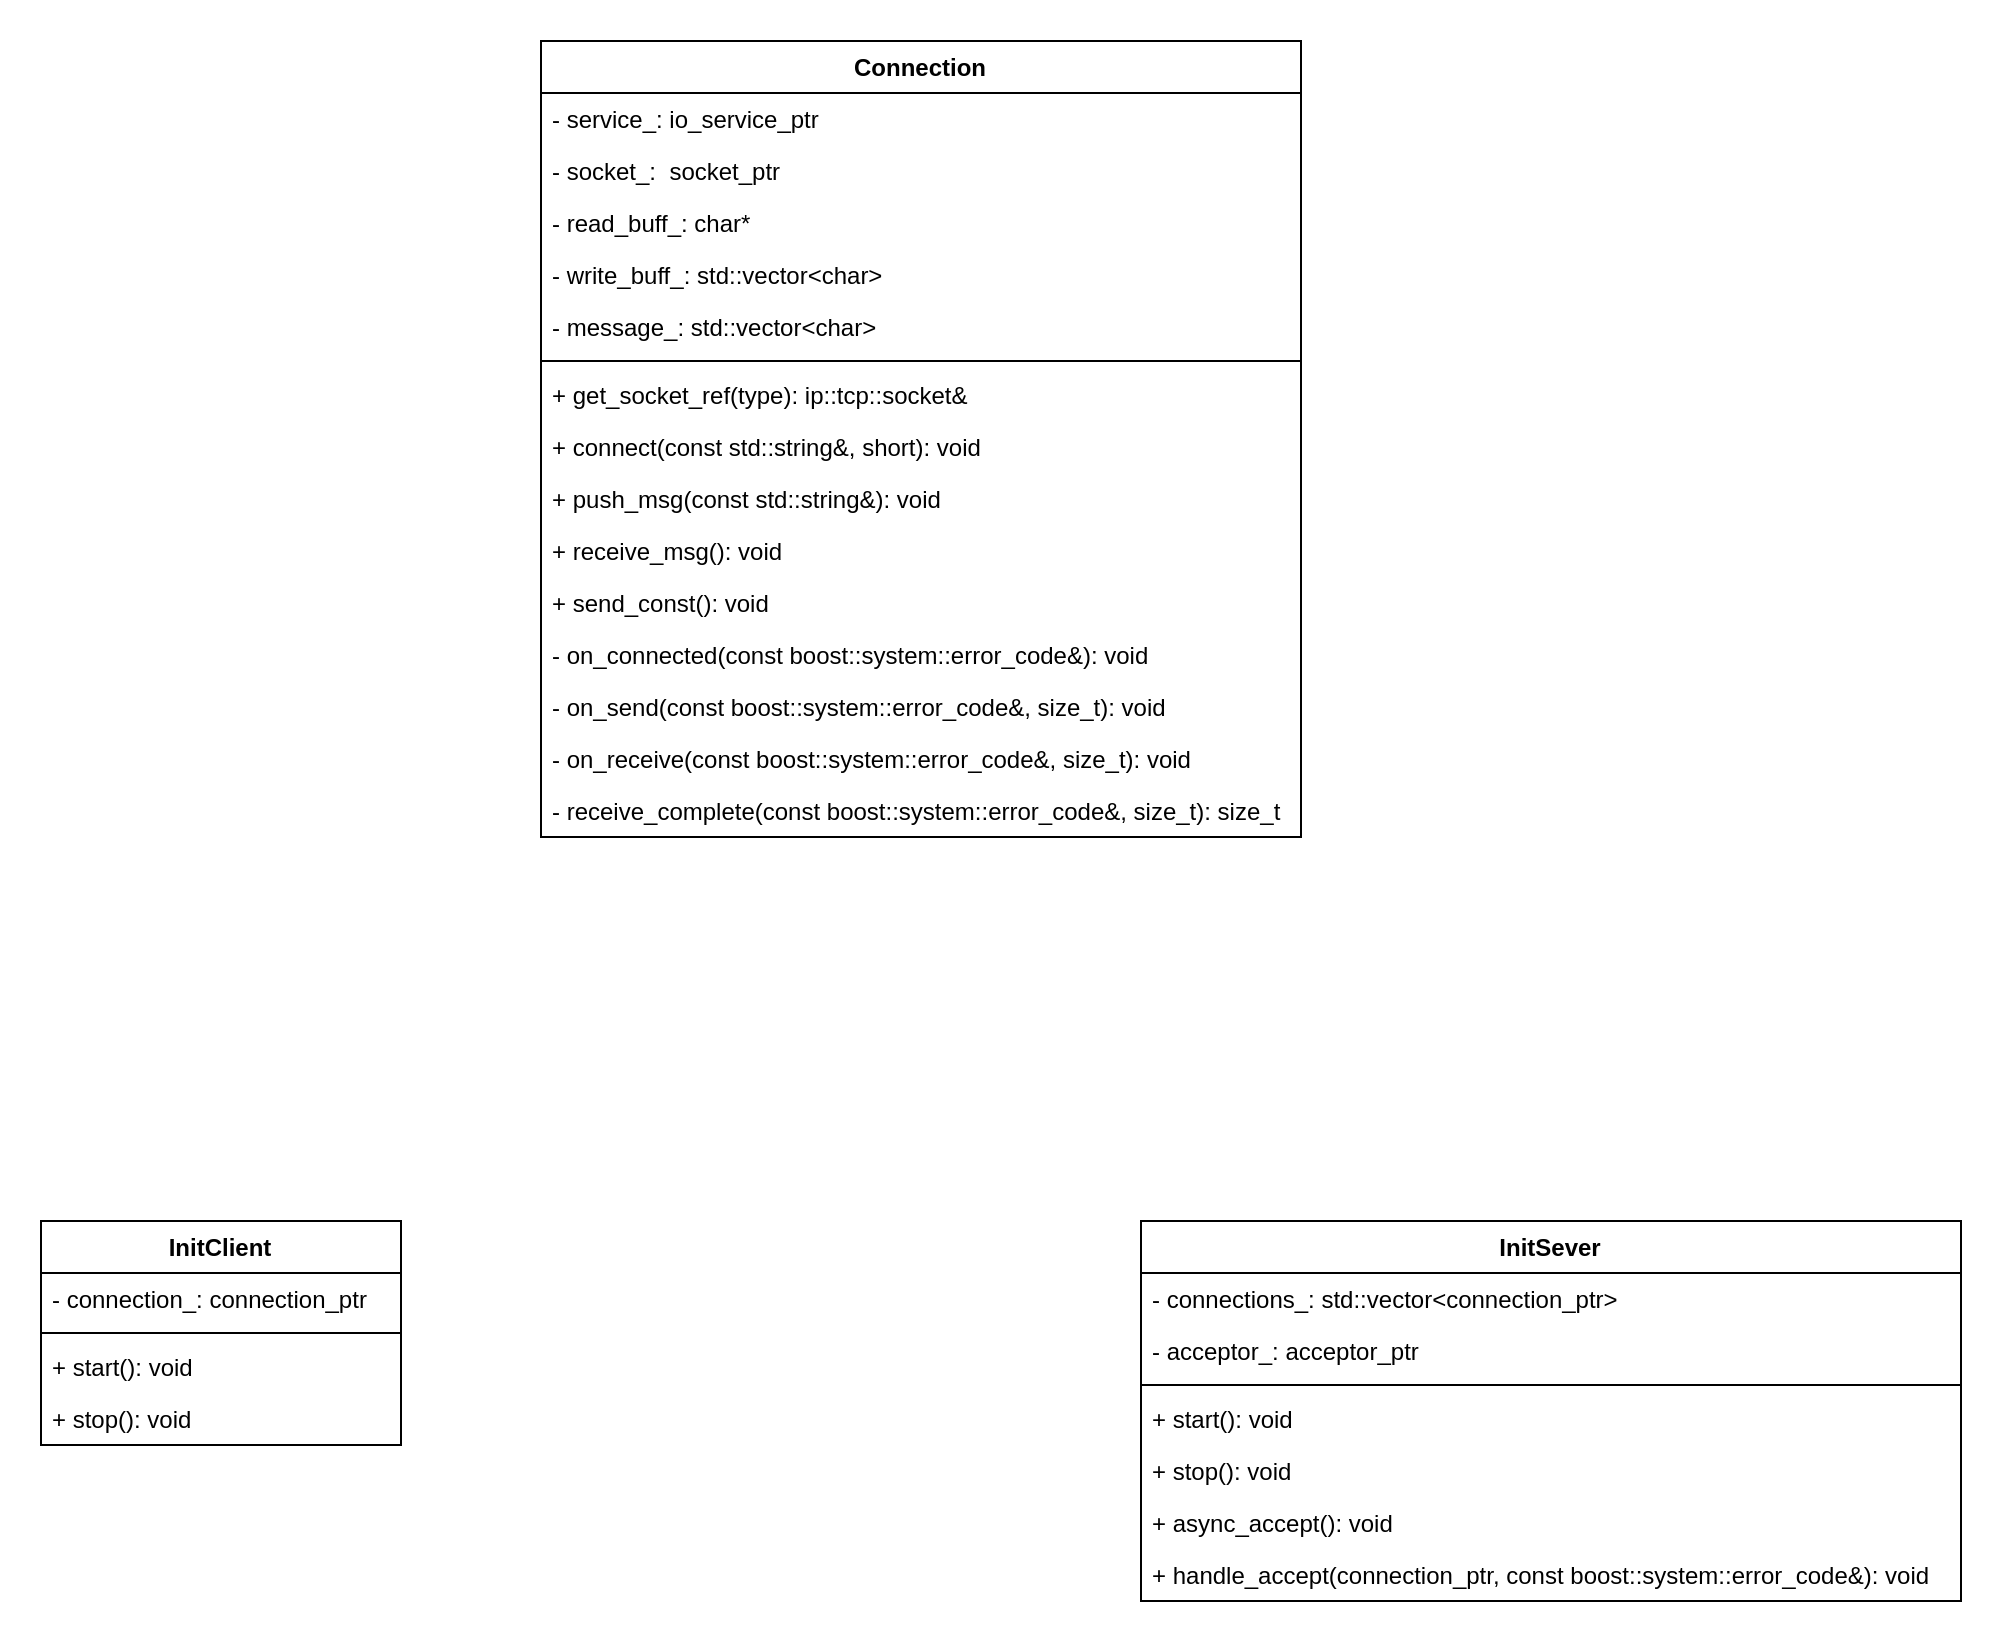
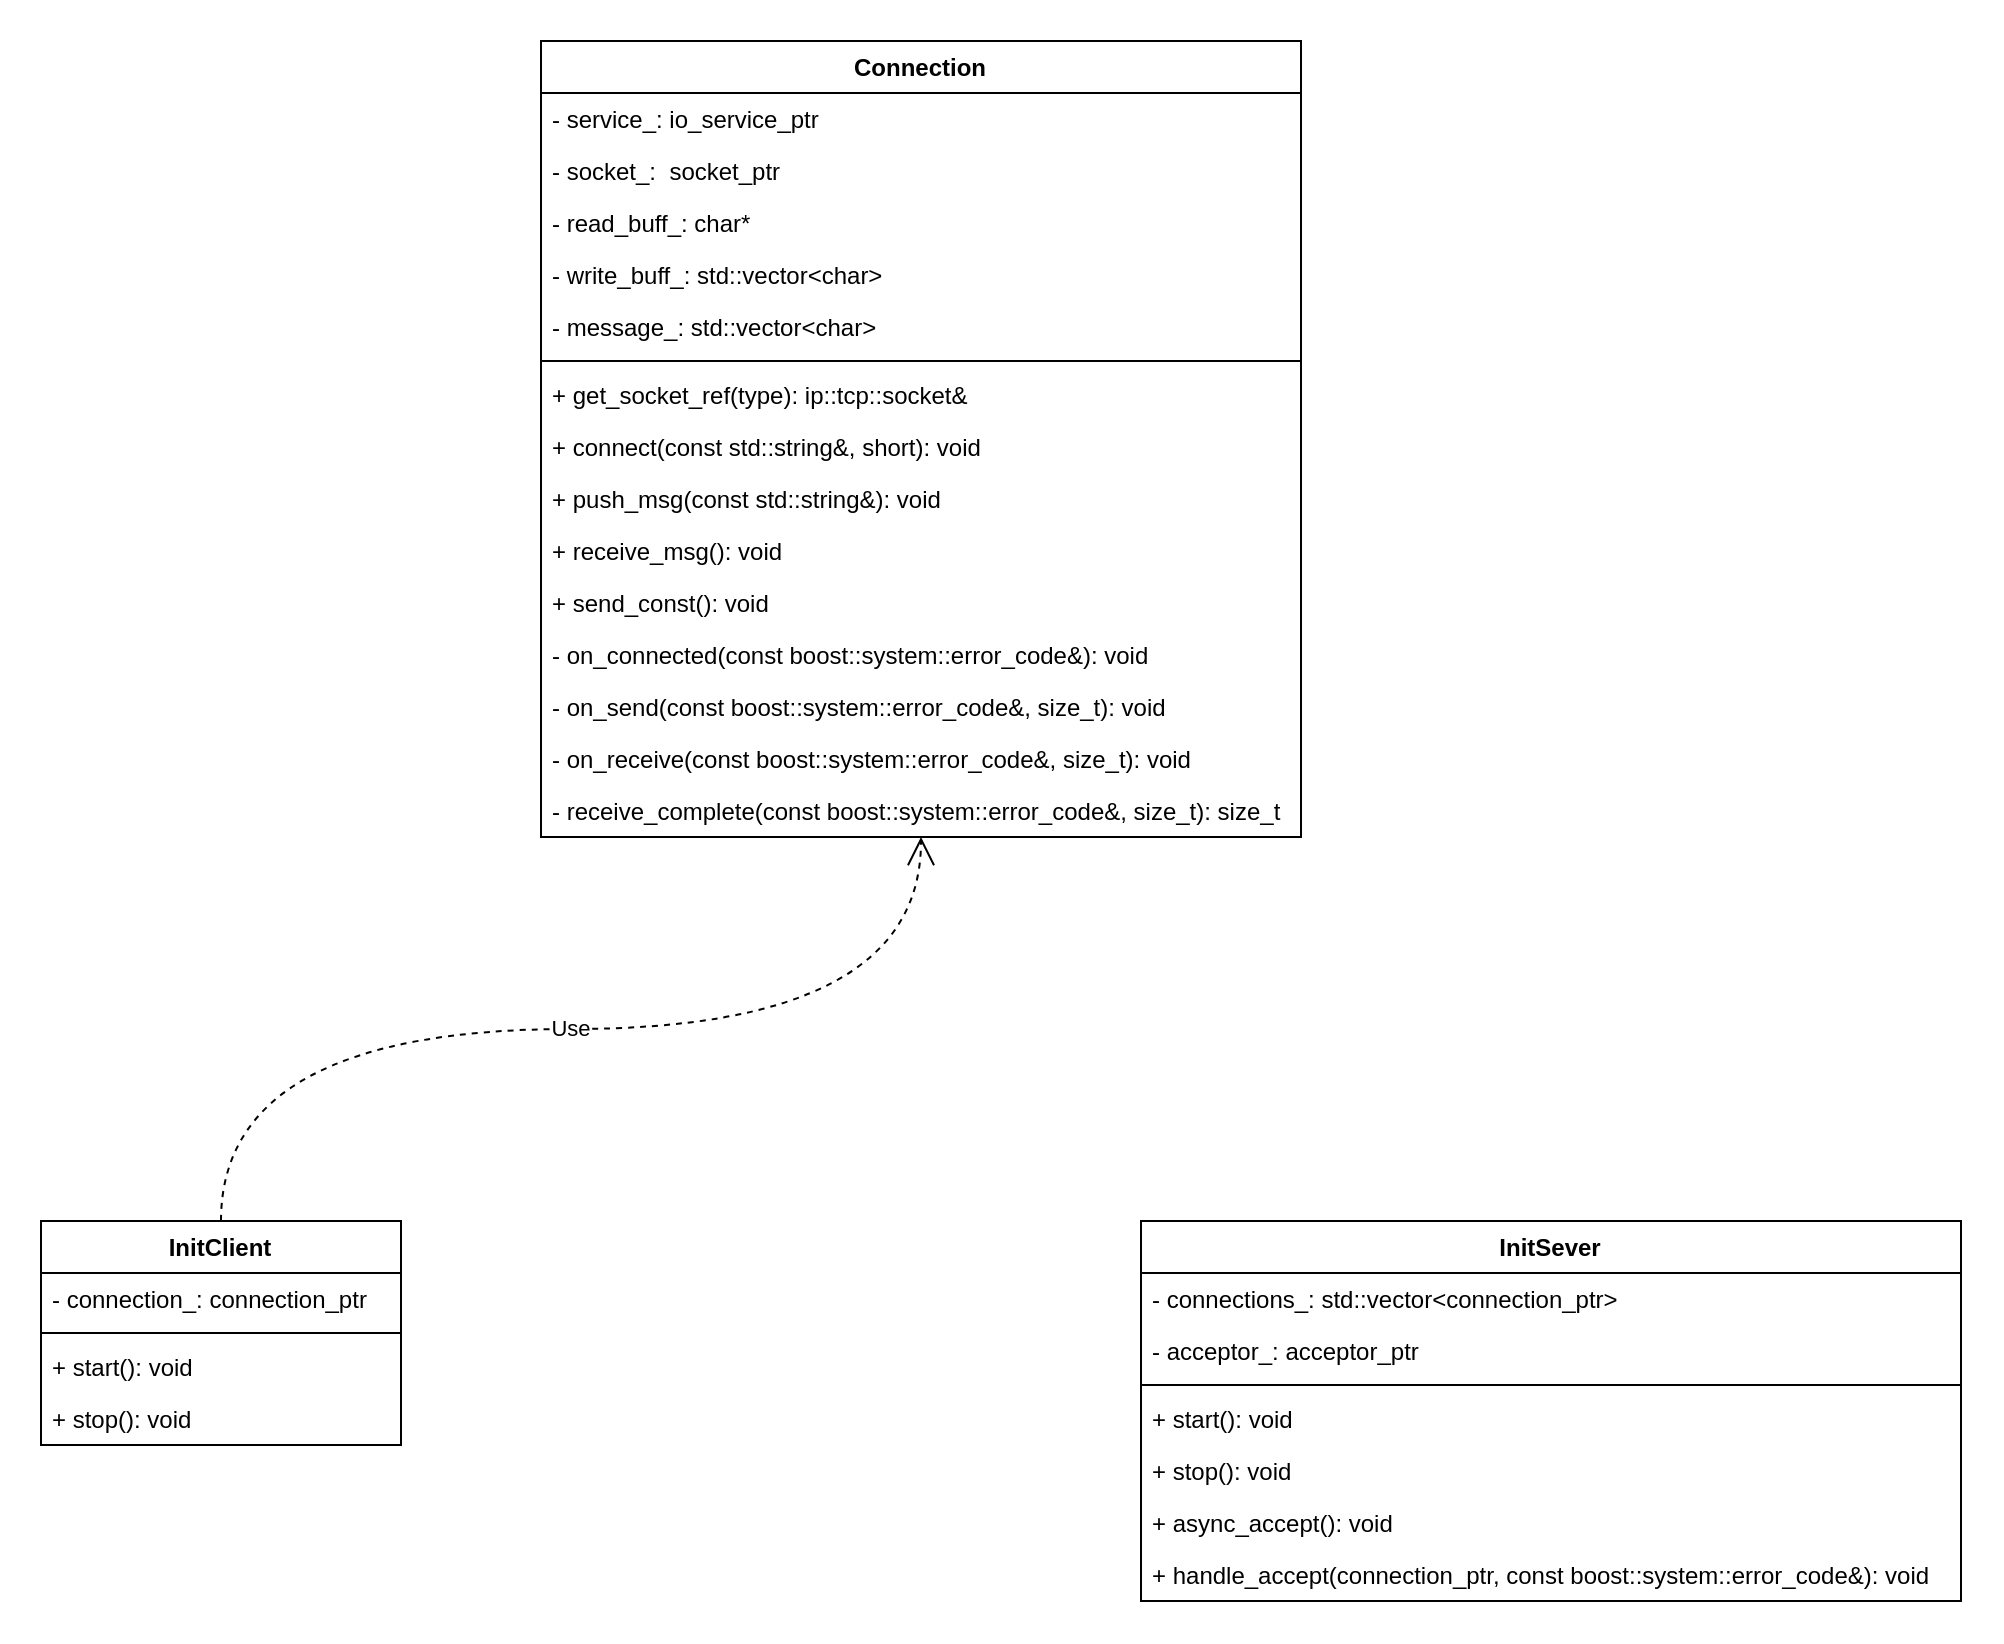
none -> (570, 1029)
